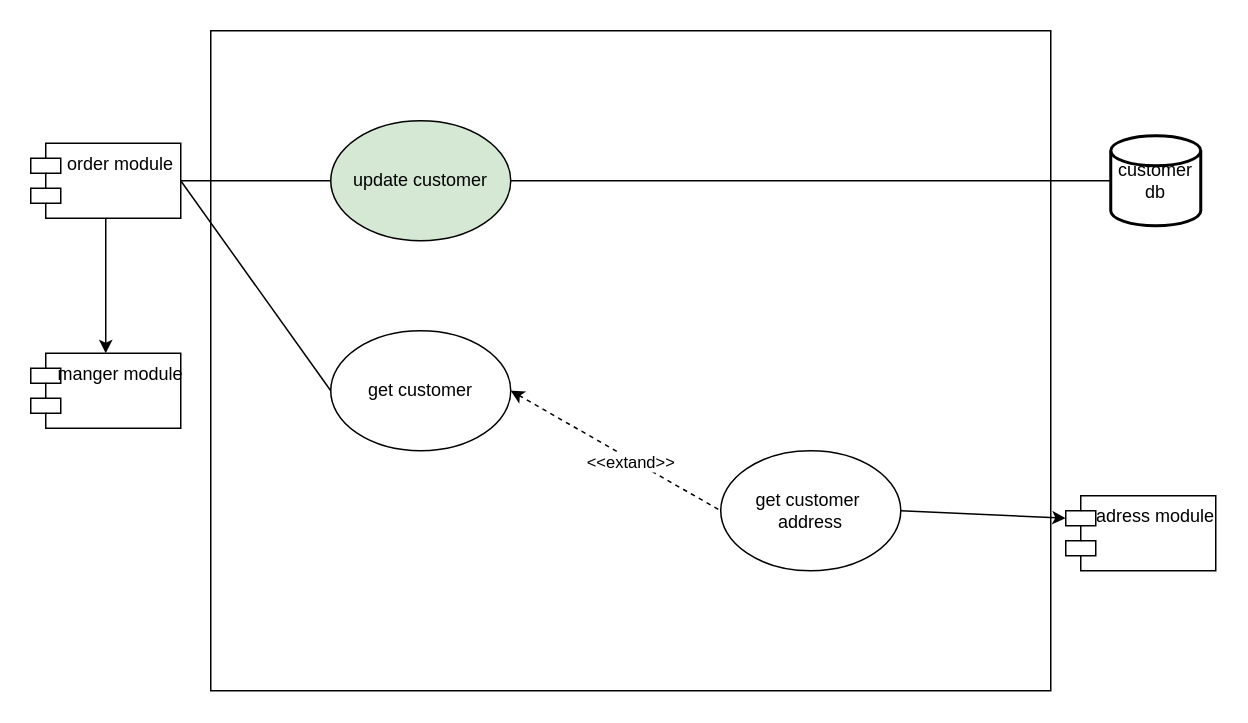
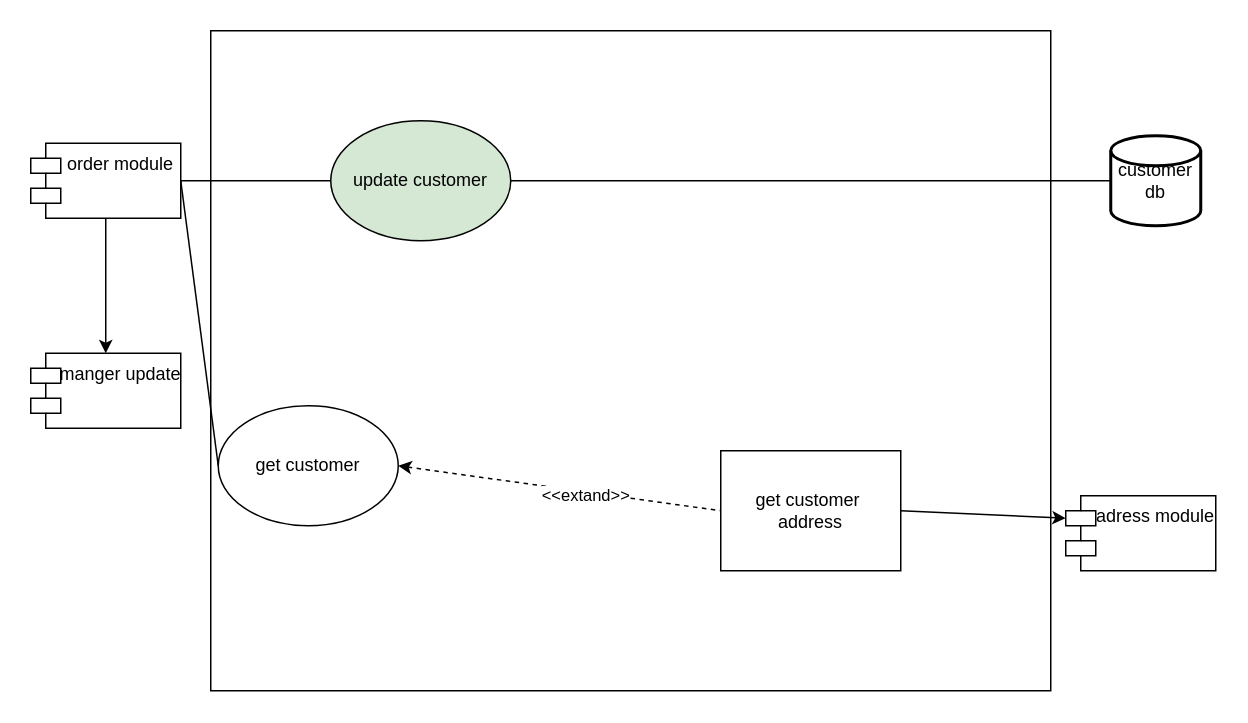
(120, 374) -> (120, 374)
(421, 391) -> (308, 466)
(811, 511) -> (811, 511)
